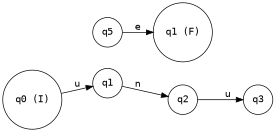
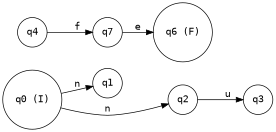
none -> (32, 32)
(108, 32) -> (108, 32)
(183, 32) -> (183, 32)
(77, 84) -> (77, 84)
(142, 91) -> (111, 115)
